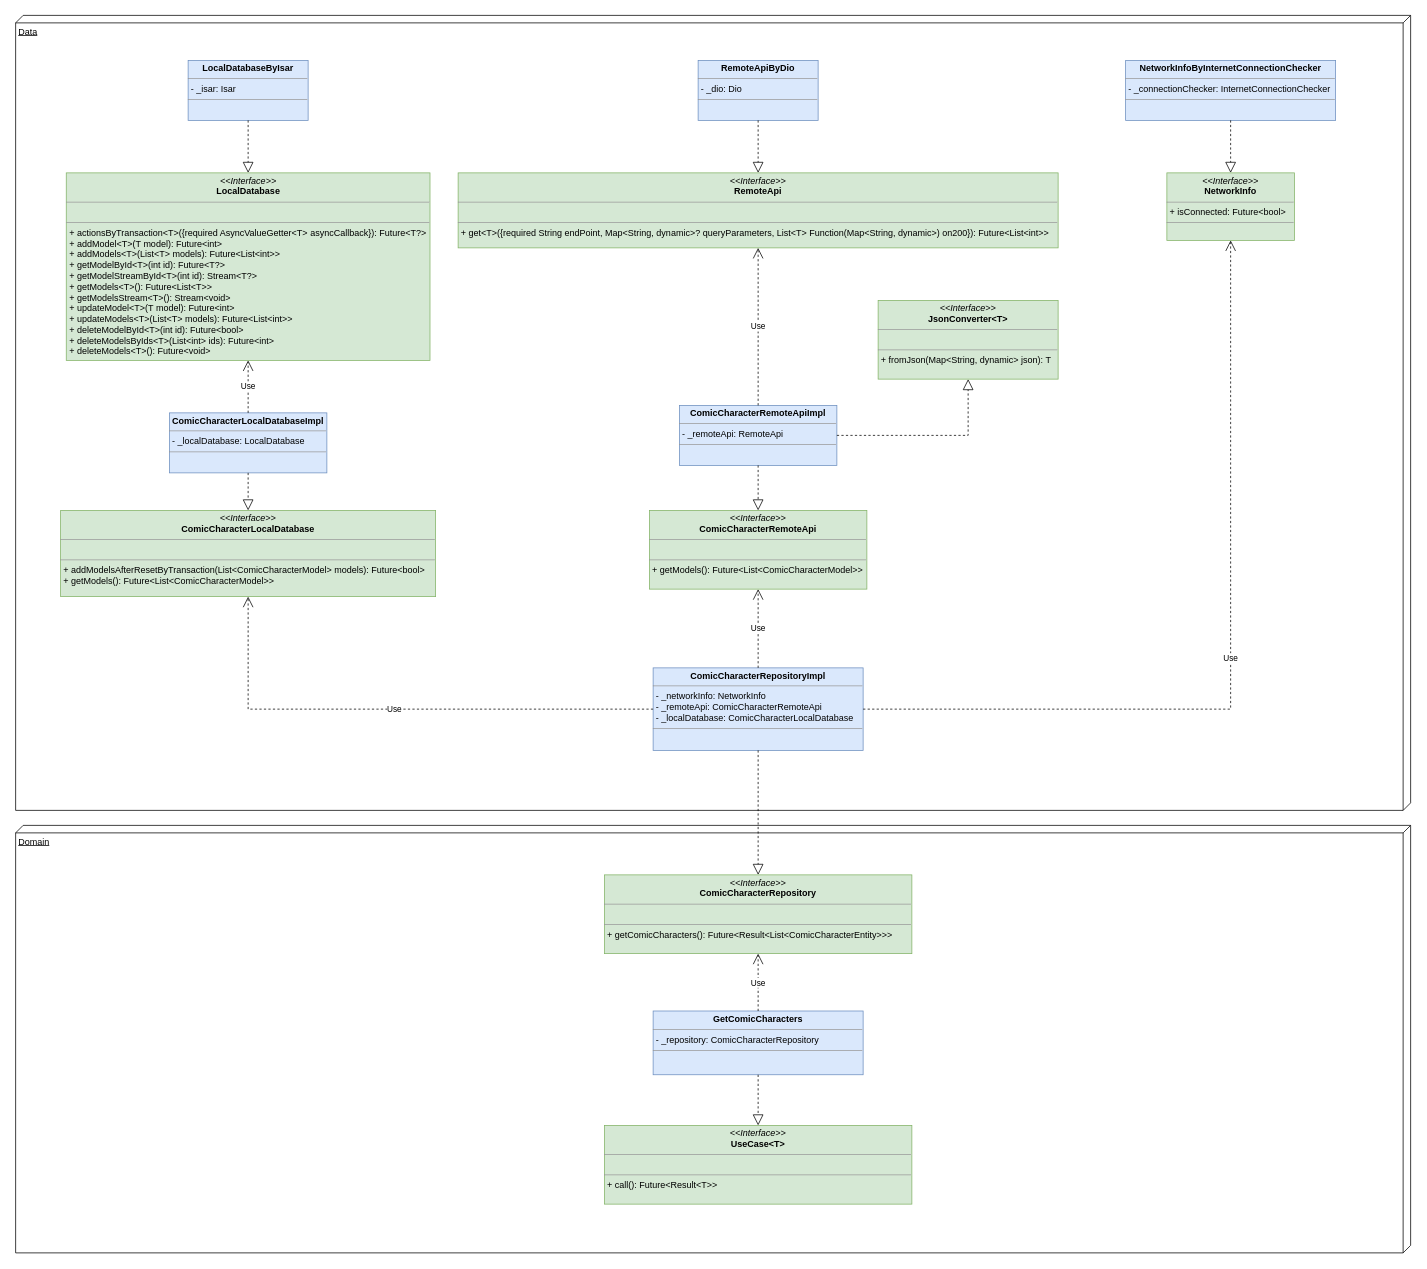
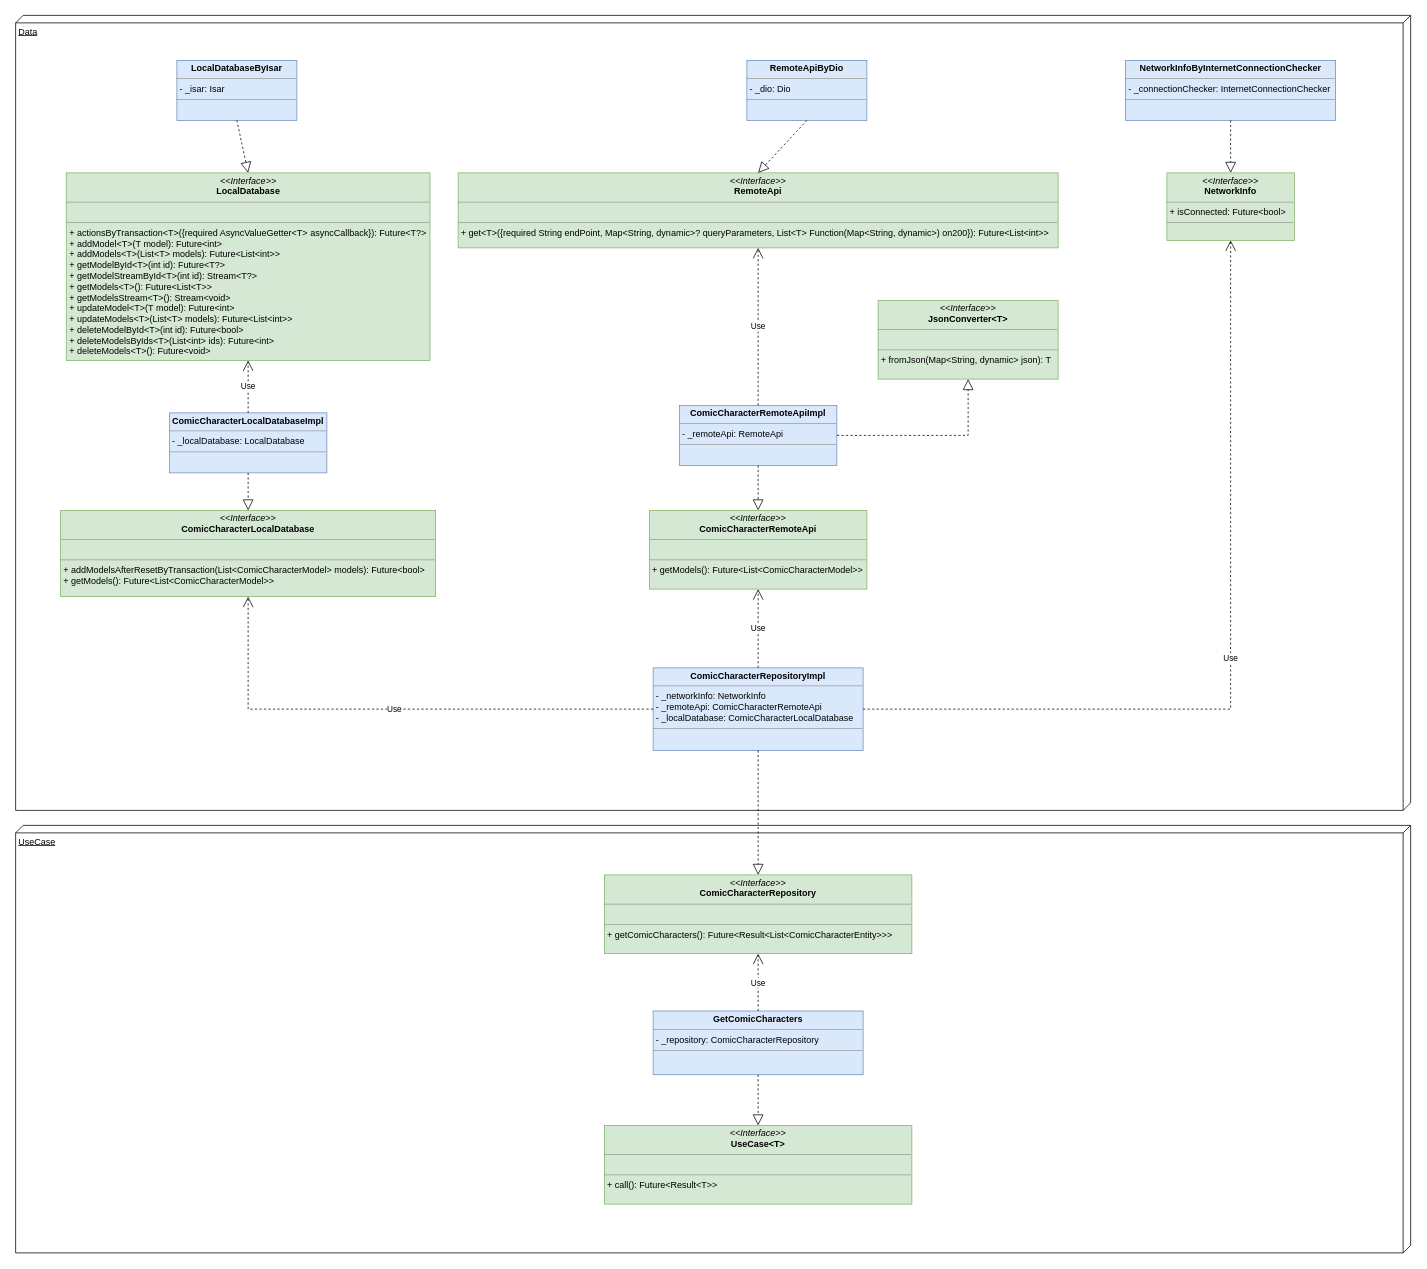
(248, 90) -> (237, 90)
(758, 90) -> (807, 90)
(32, 842) -> (36, 842)
